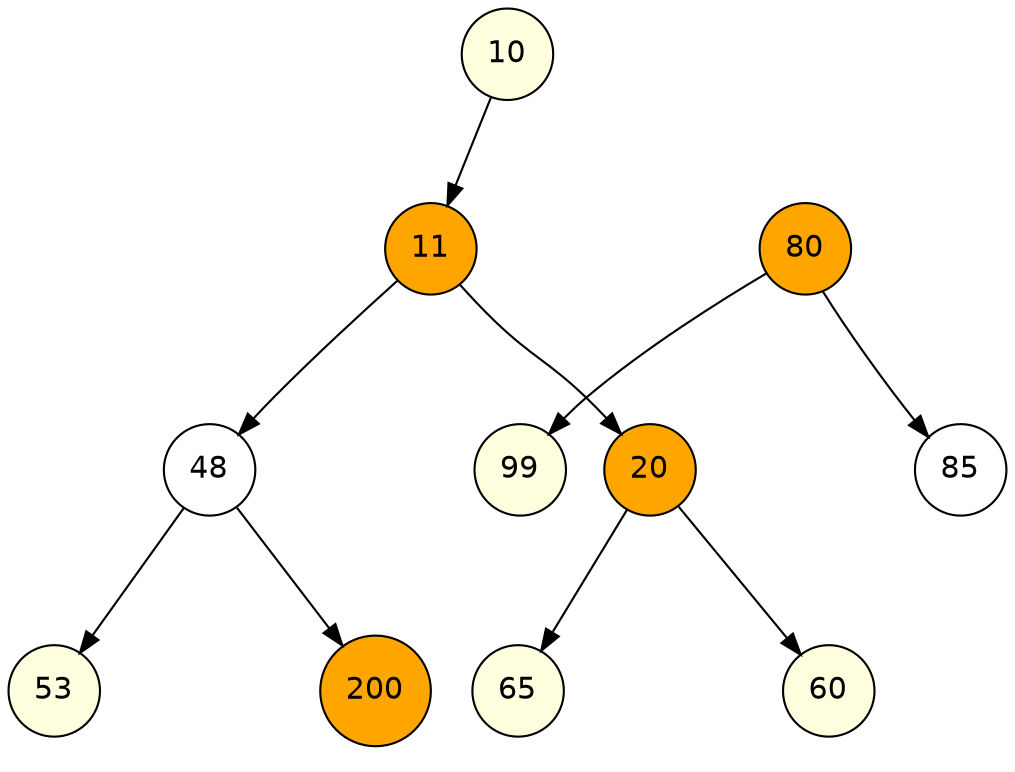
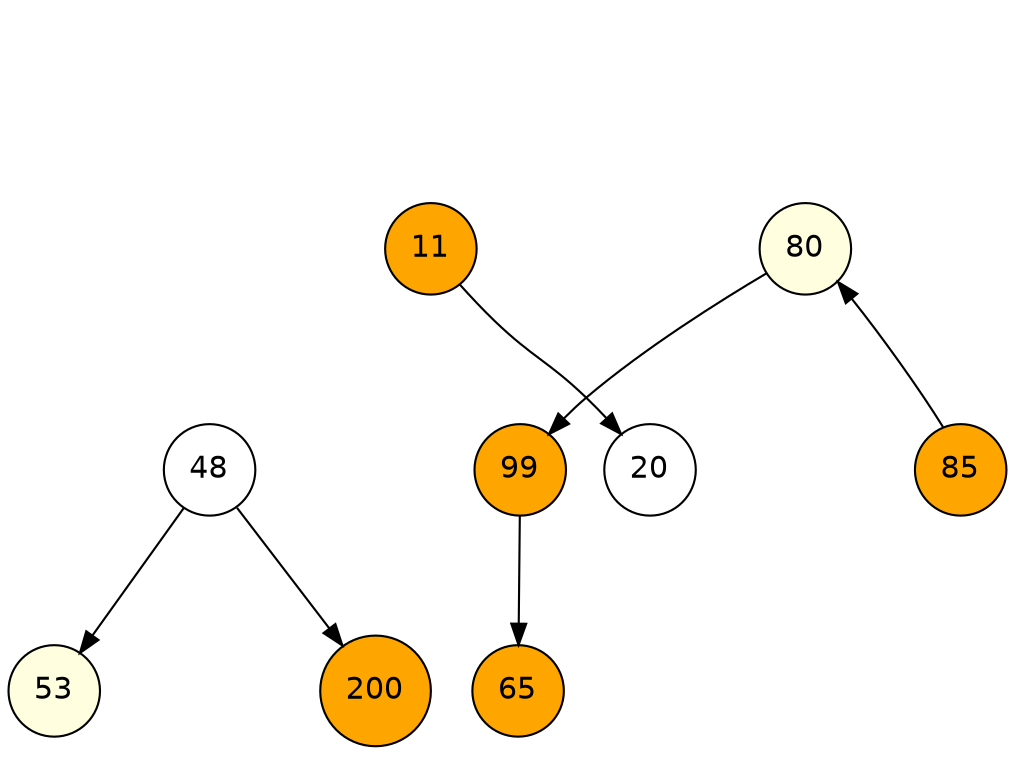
(507, 54) -> none
(805, 249) -> (805, 249)
(324, 348) -> none
(867, 357) -> (899, 362)
(520, 470) -> (520, 470)
(650, 470) -> (650, 470)
(961, 470) -> (961, 470)
(590, 571) -> (519, 570)
(518, 691) -> (518, 691)
(829, 691) -> none
